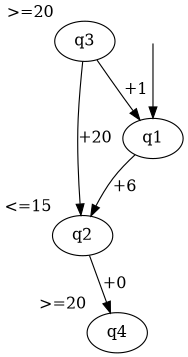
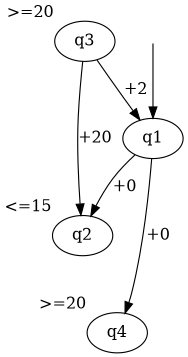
(136, 90) -> (136, 90)
(125, 187) -> (125, 187)
(98, 279) -> (144, 231)
